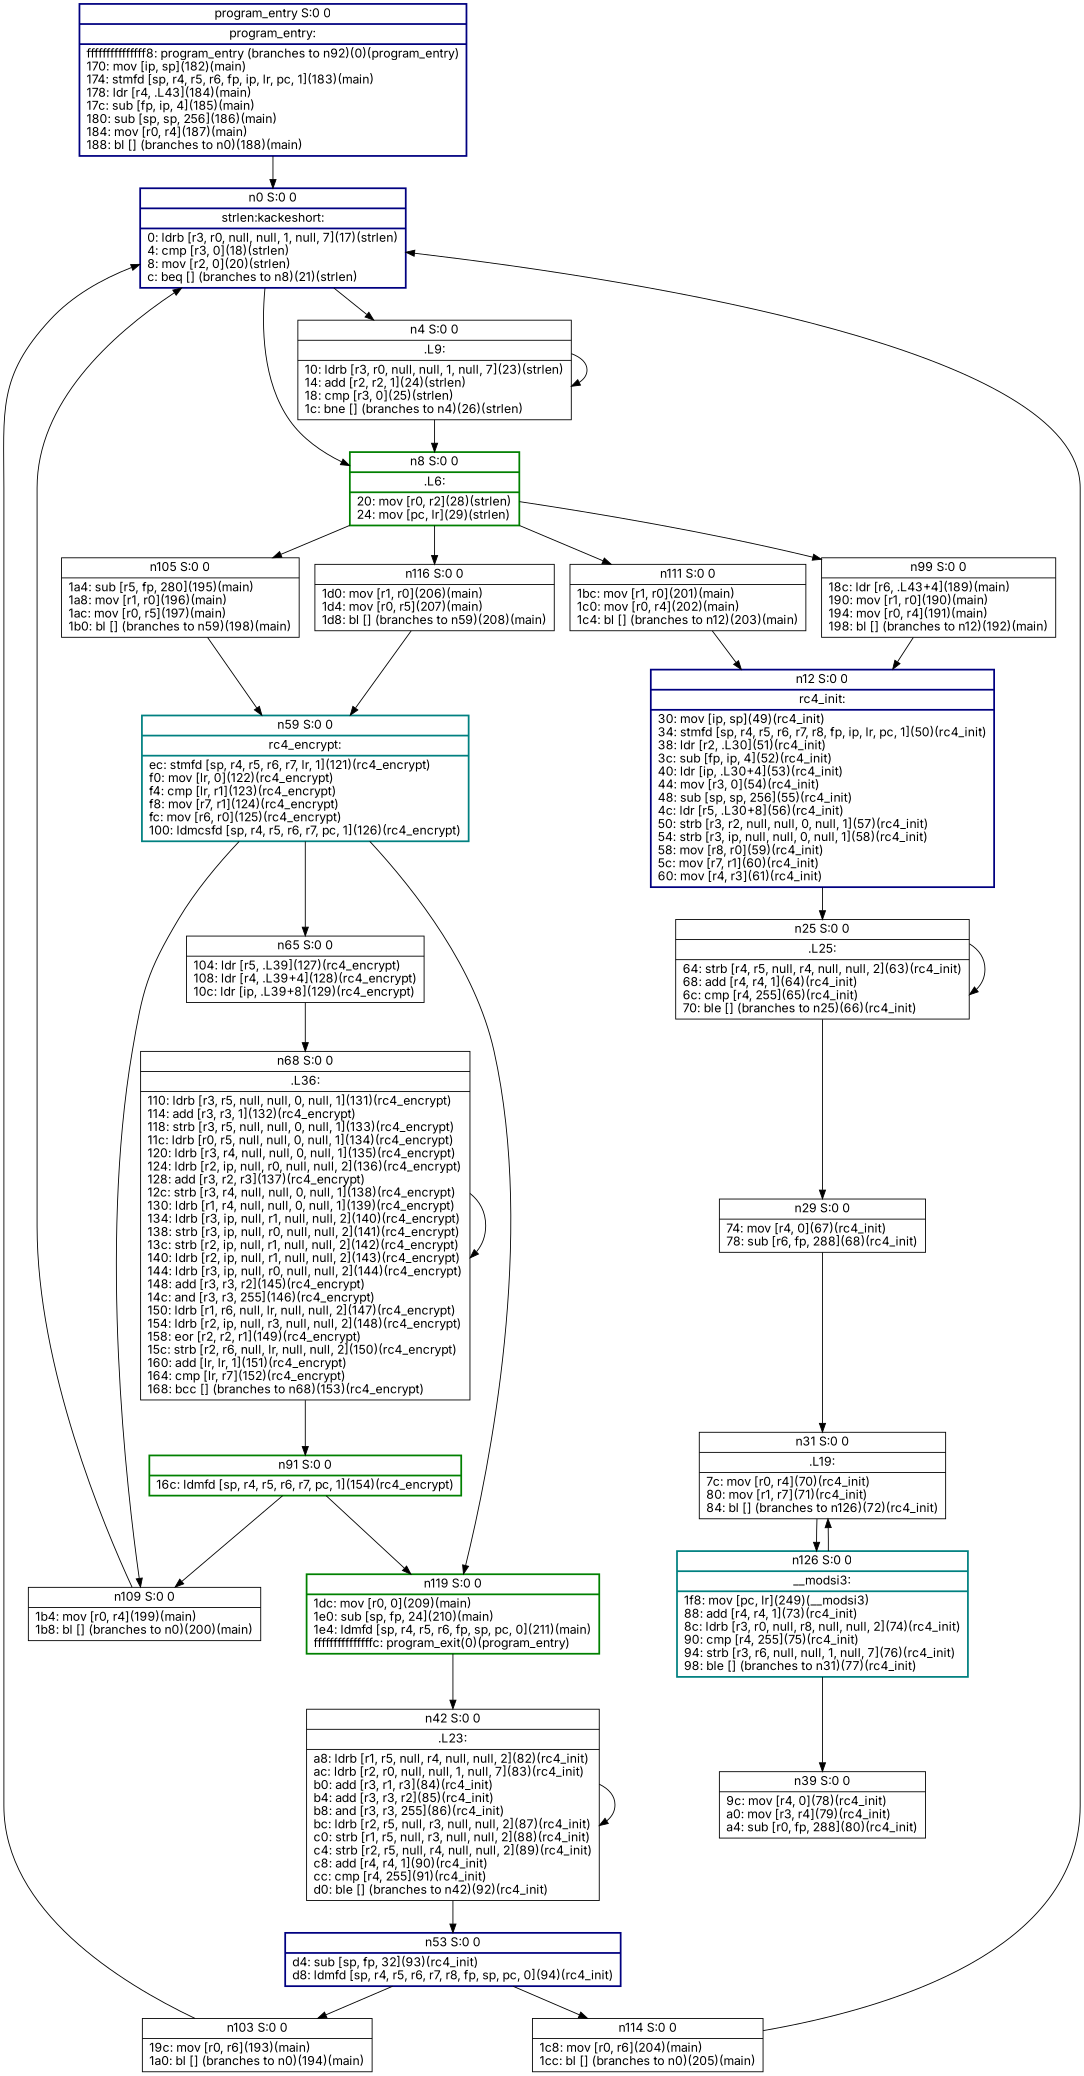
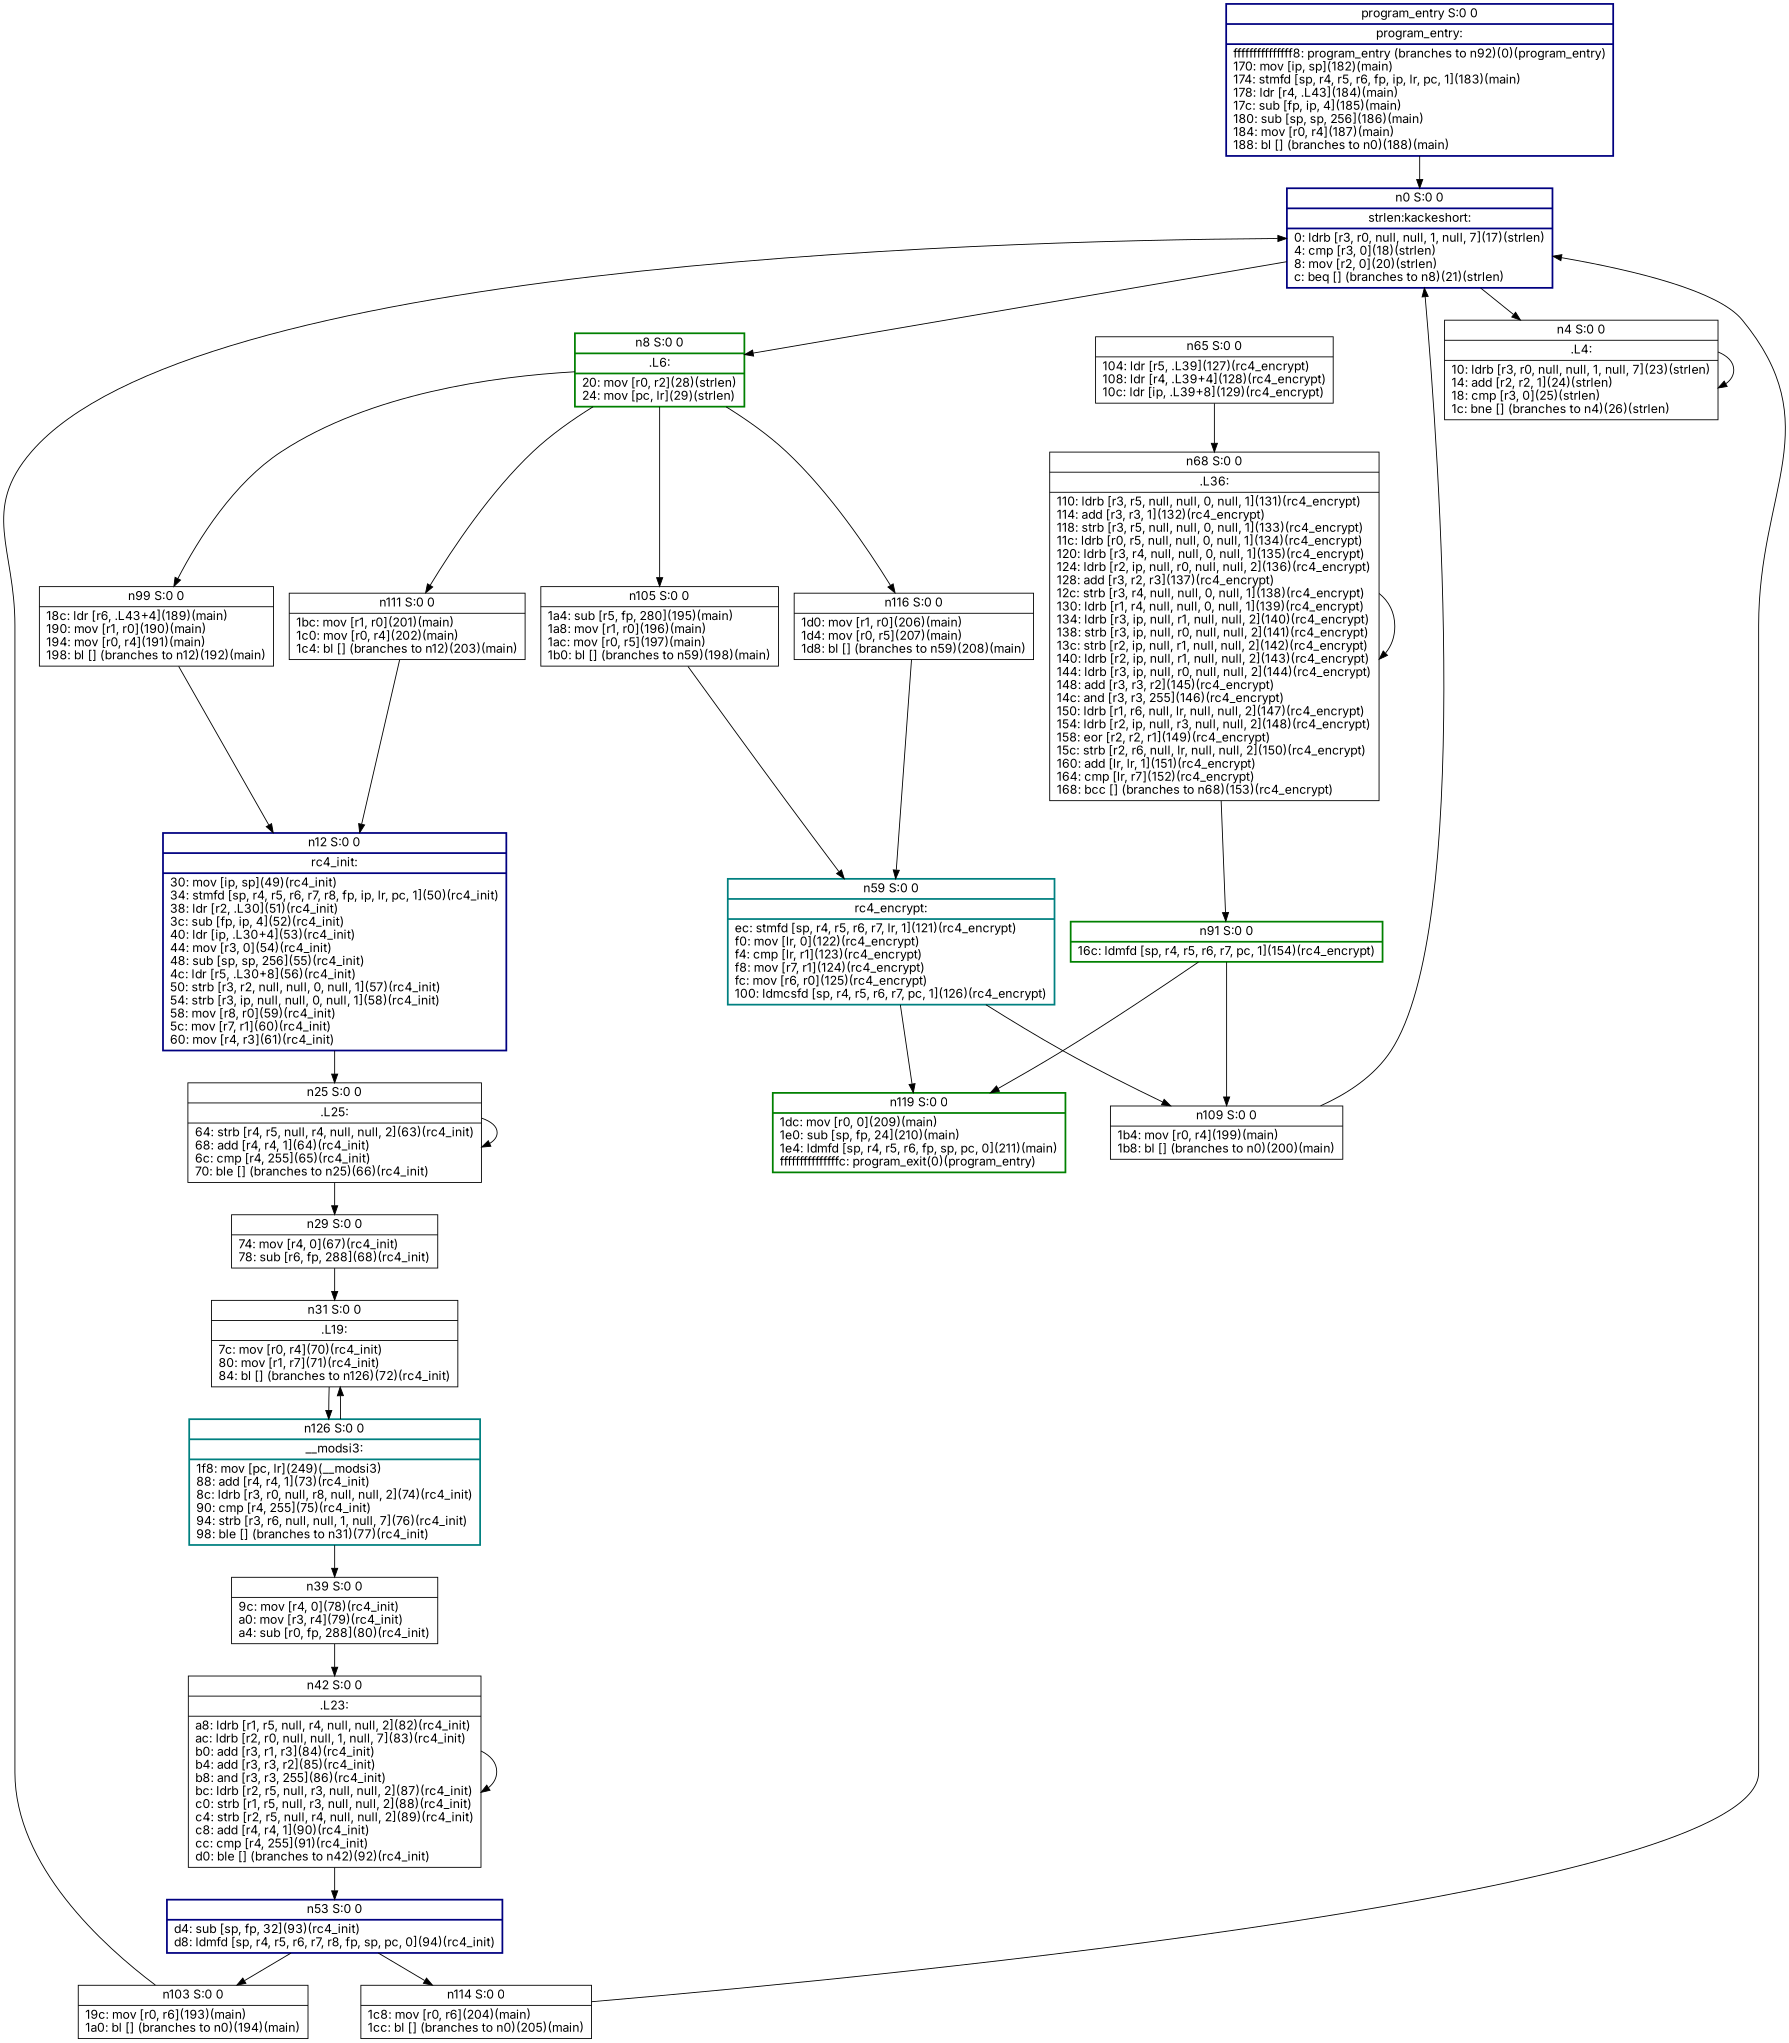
(435, 350) -> (1581, 350)
(435, 432) -> none
(305, 884) -> none
(453, 1677) -> (335, 1656)
